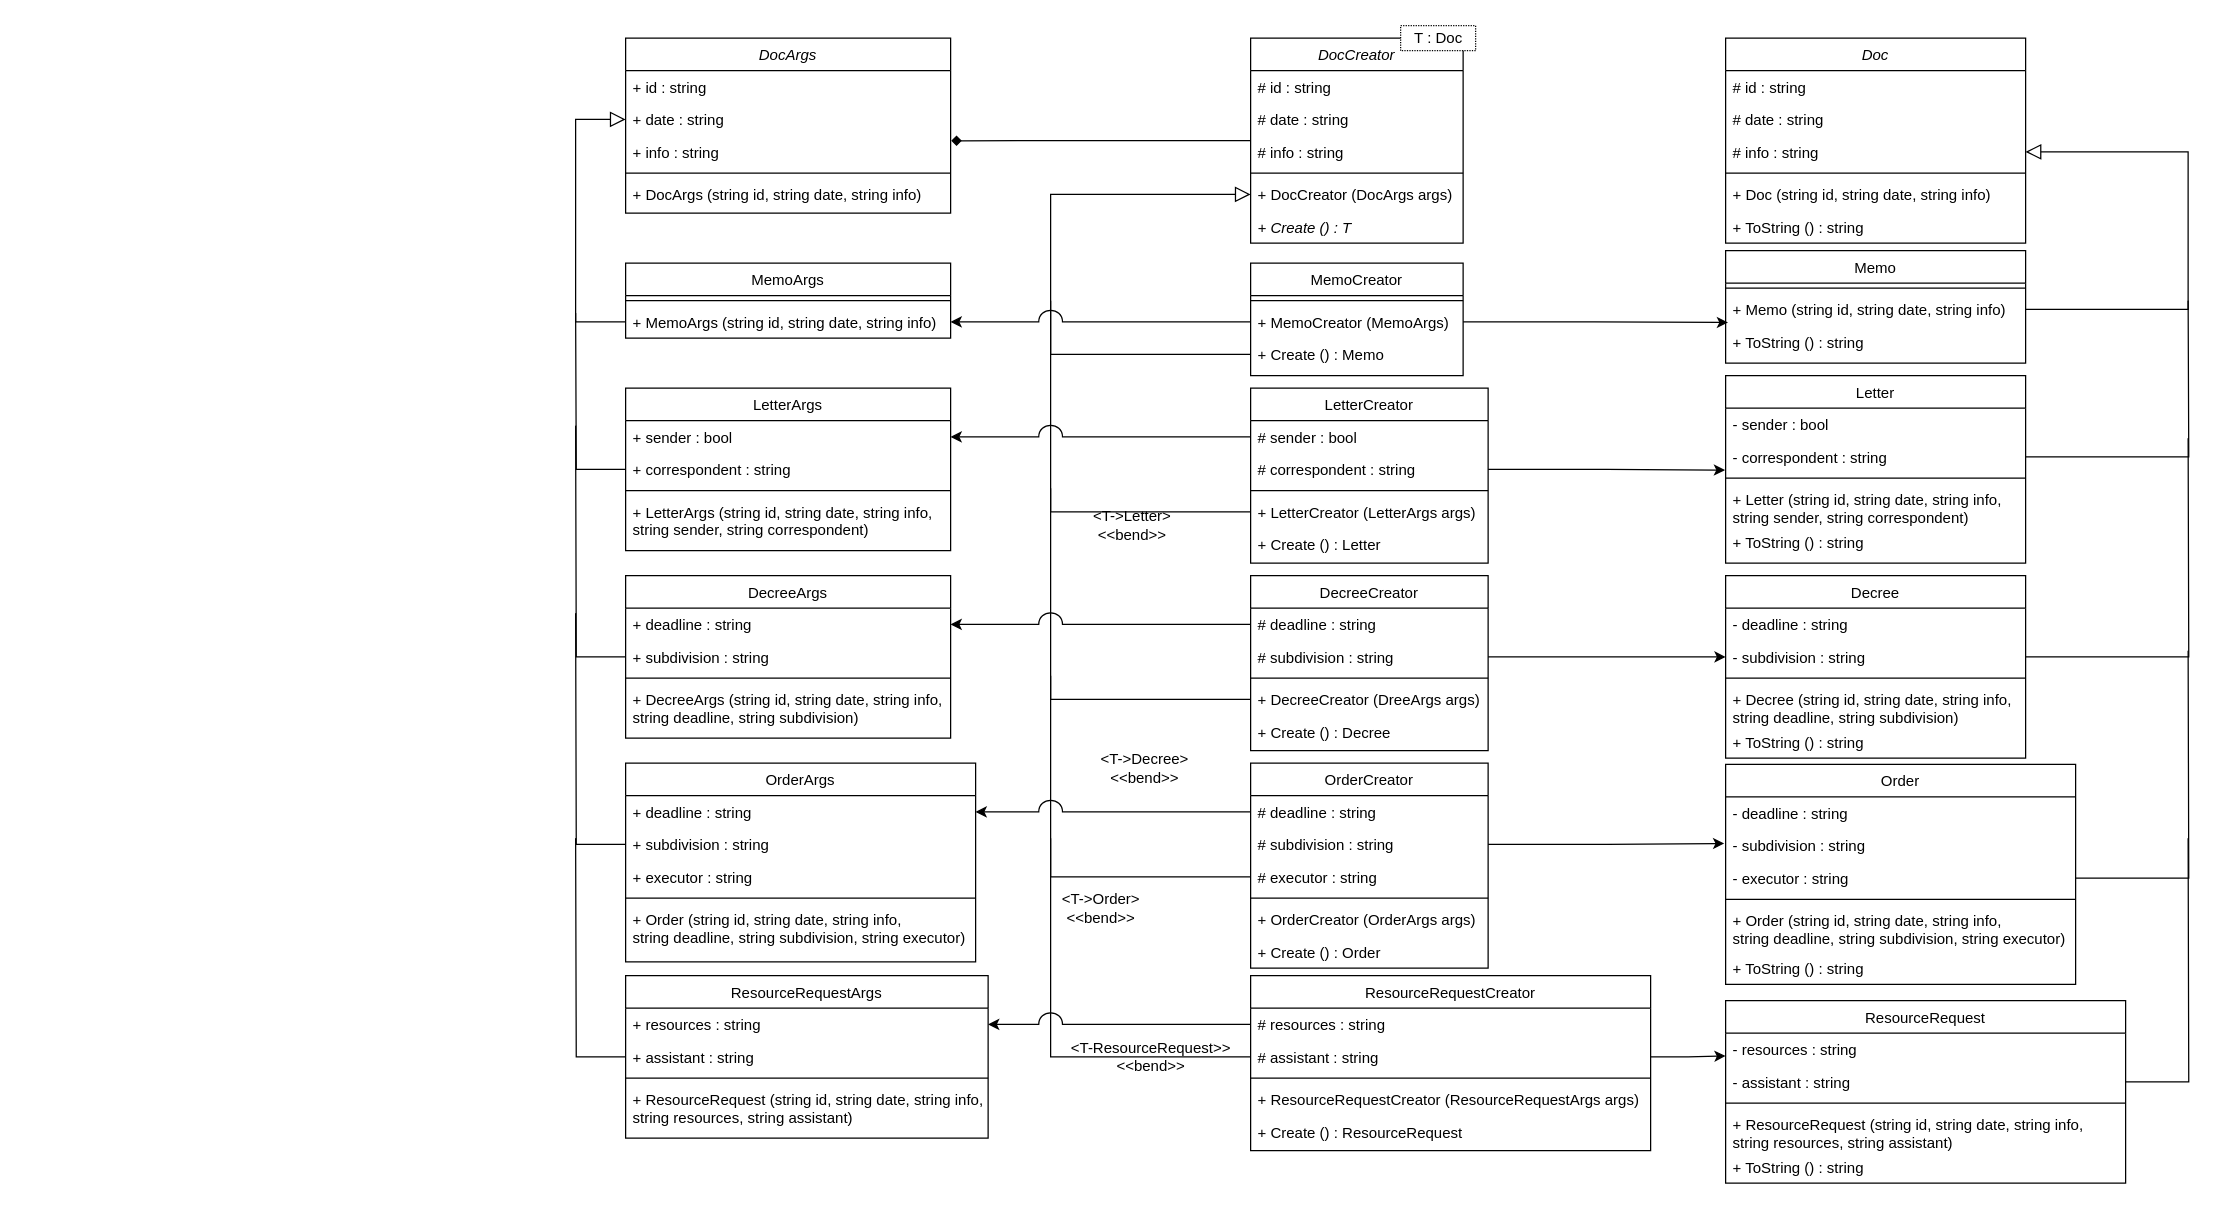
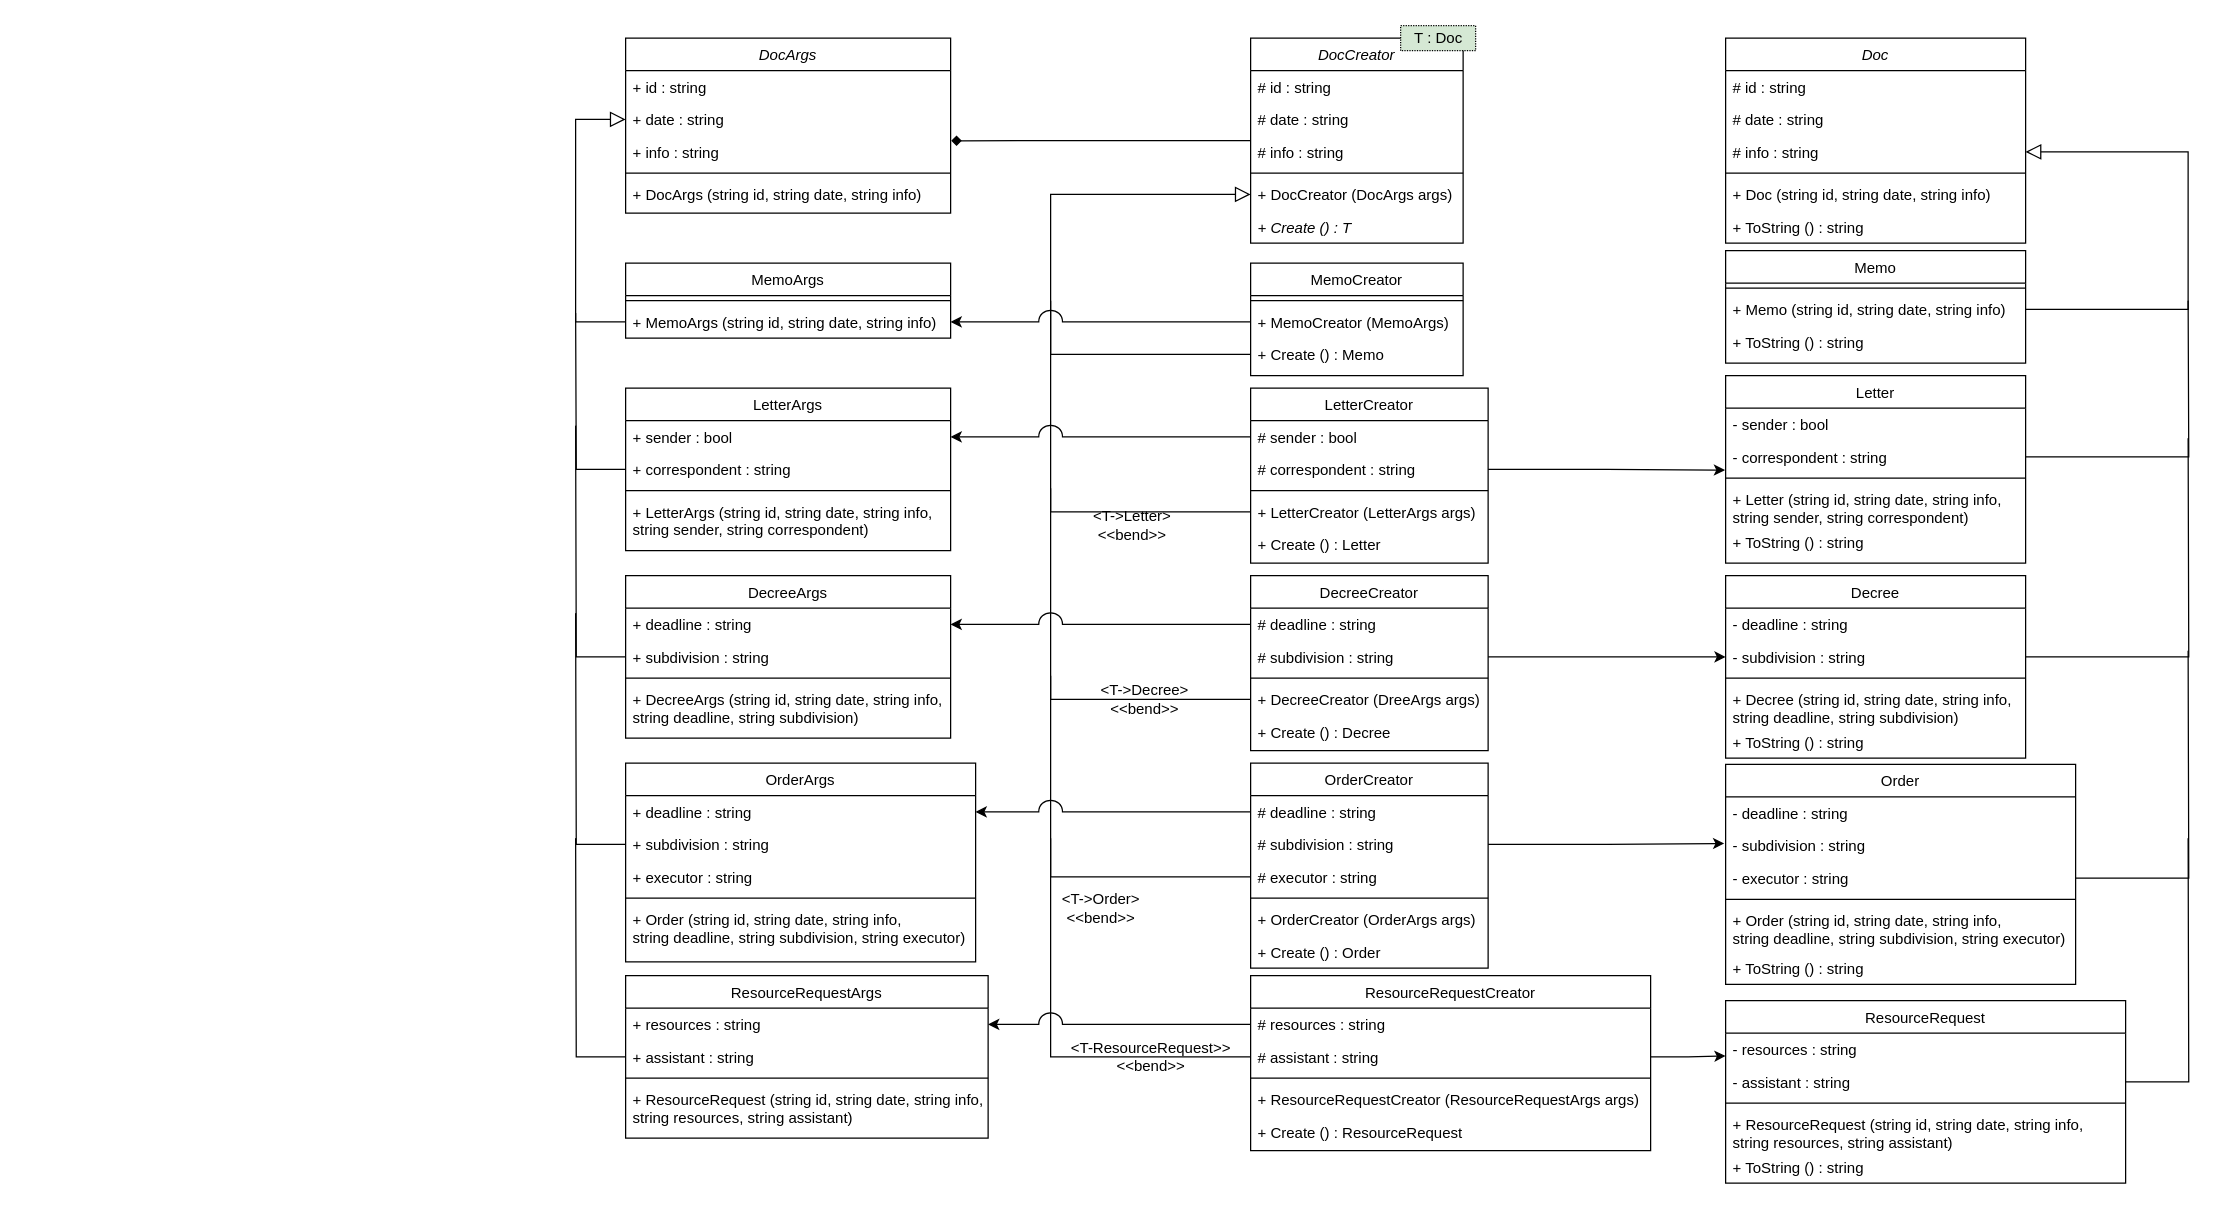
(1438, 38) -> (1438, 38)
(1592, 322) -> none
(1144, 768) -> (1144, 699)
